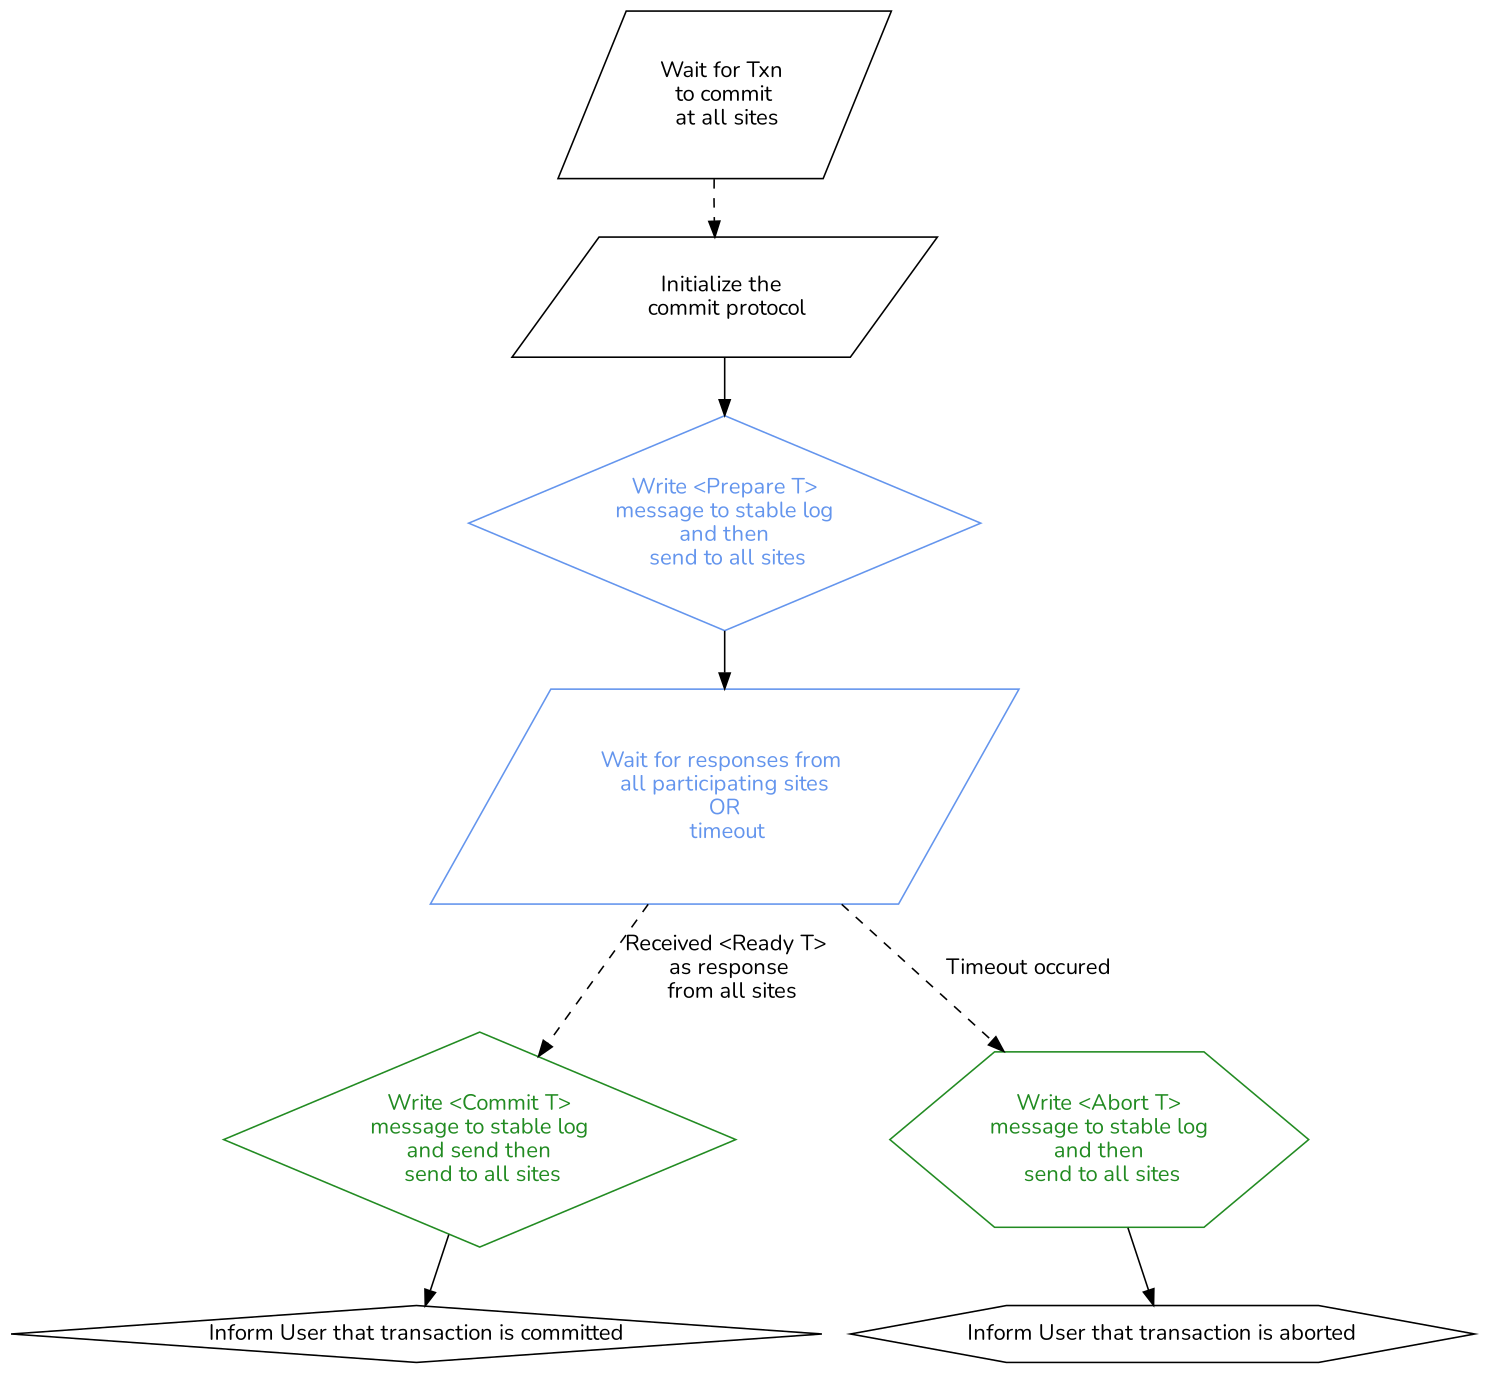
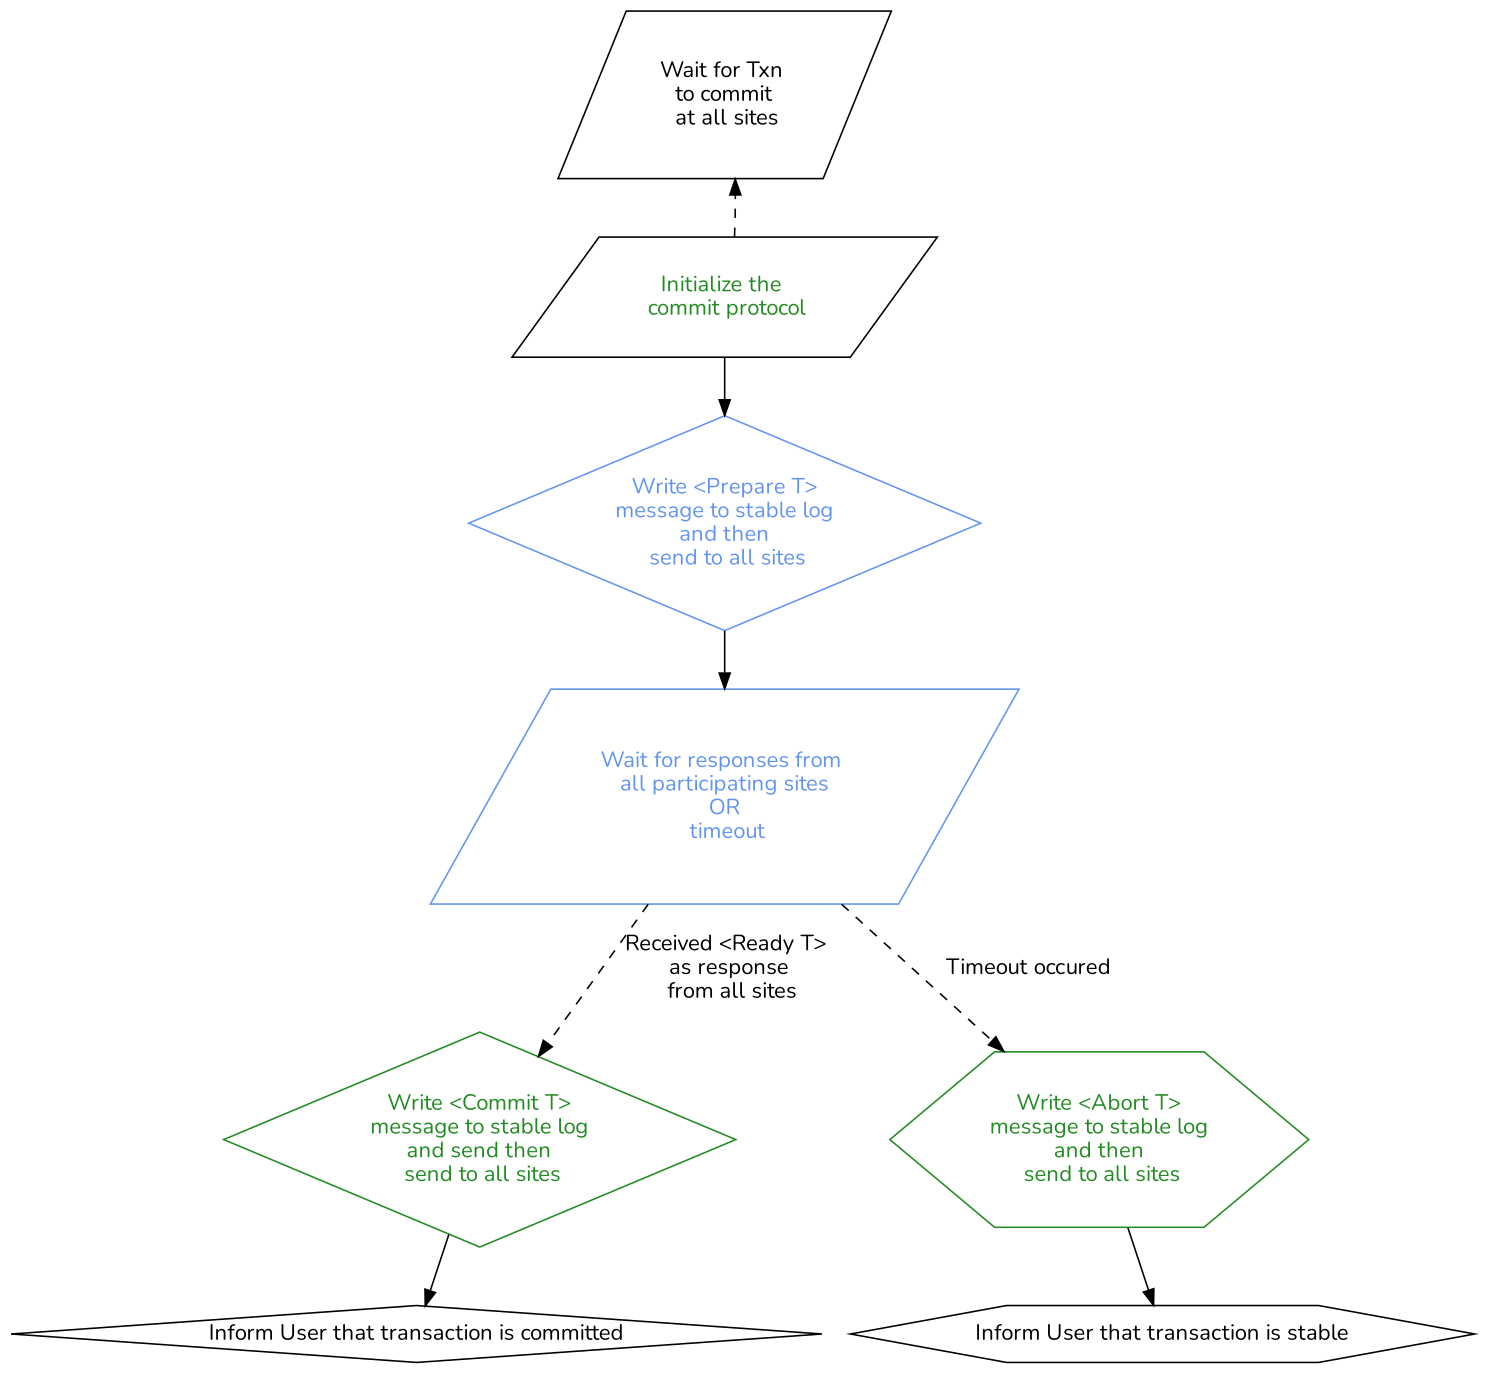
(714, 200) -> (735, 216)
(725, 297) -> (725, 297)
(1162, 1334) -> (1162, 1334)
